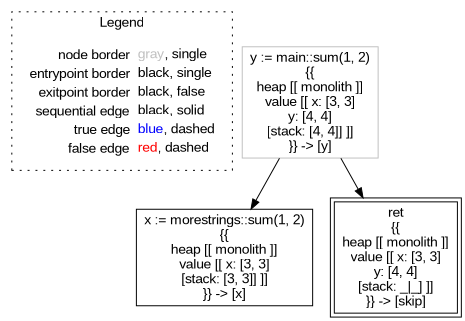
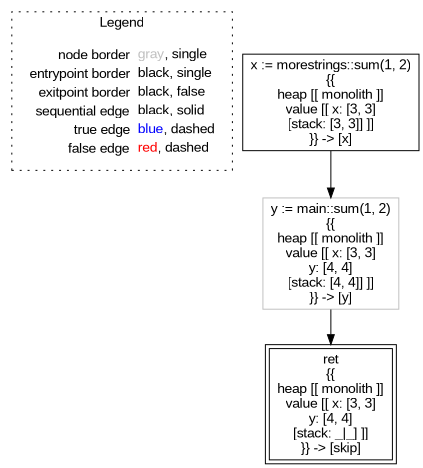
(268, 179) -> (331, 170)
